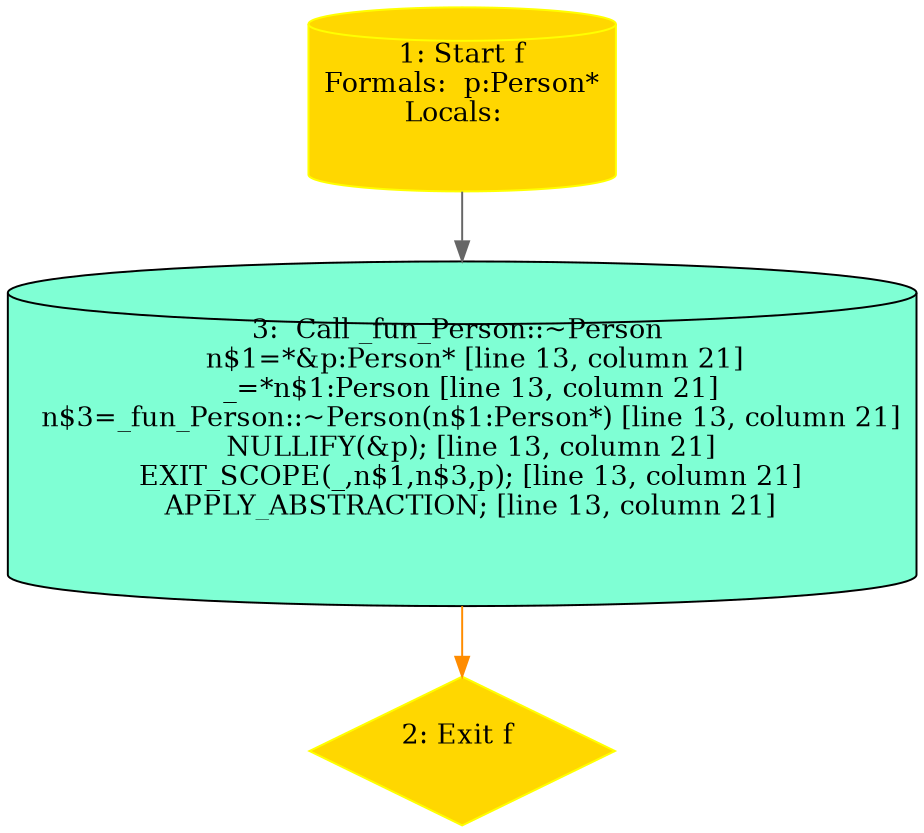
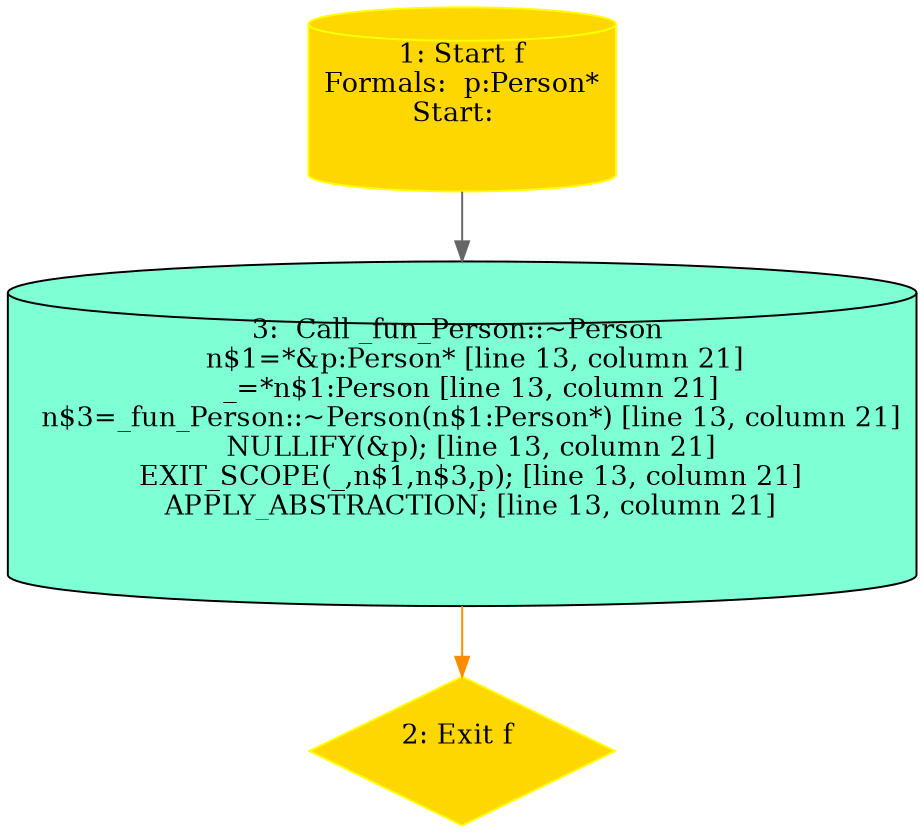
(462, 99) -> (462, 99)
